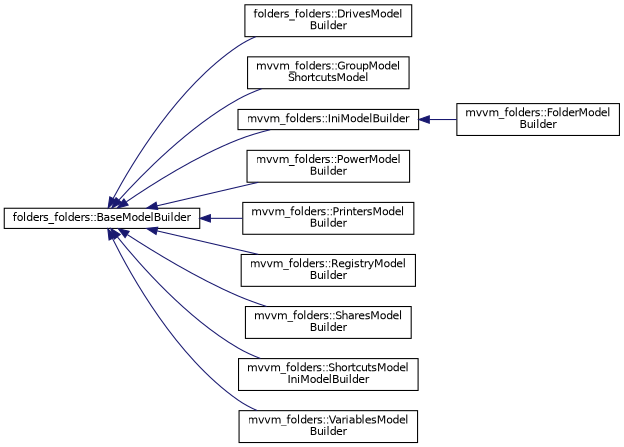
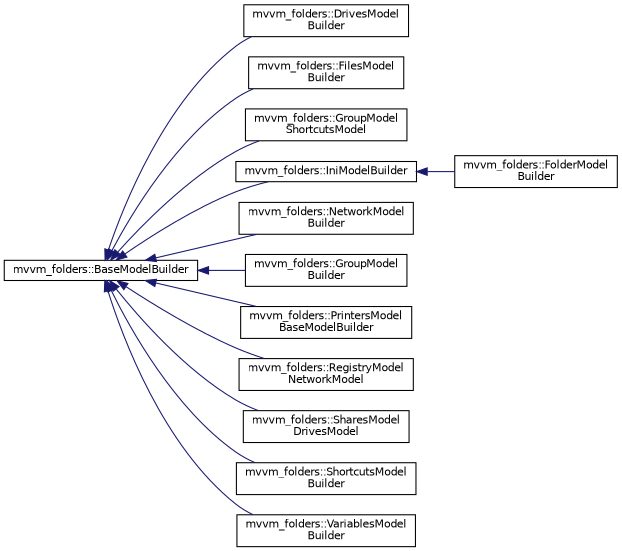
(328, 21) -> (326, 21)
none -> (326, 73)
(328, 166) -> (326, 270)
(102, 218) -> (101, 270)
none -> (326, 218)
(328, 218) -> (326, 322)
(328, 270) -> (326, 375)
(328, 322) -> (326, 427)
(328, 375) -> (326, 479)
